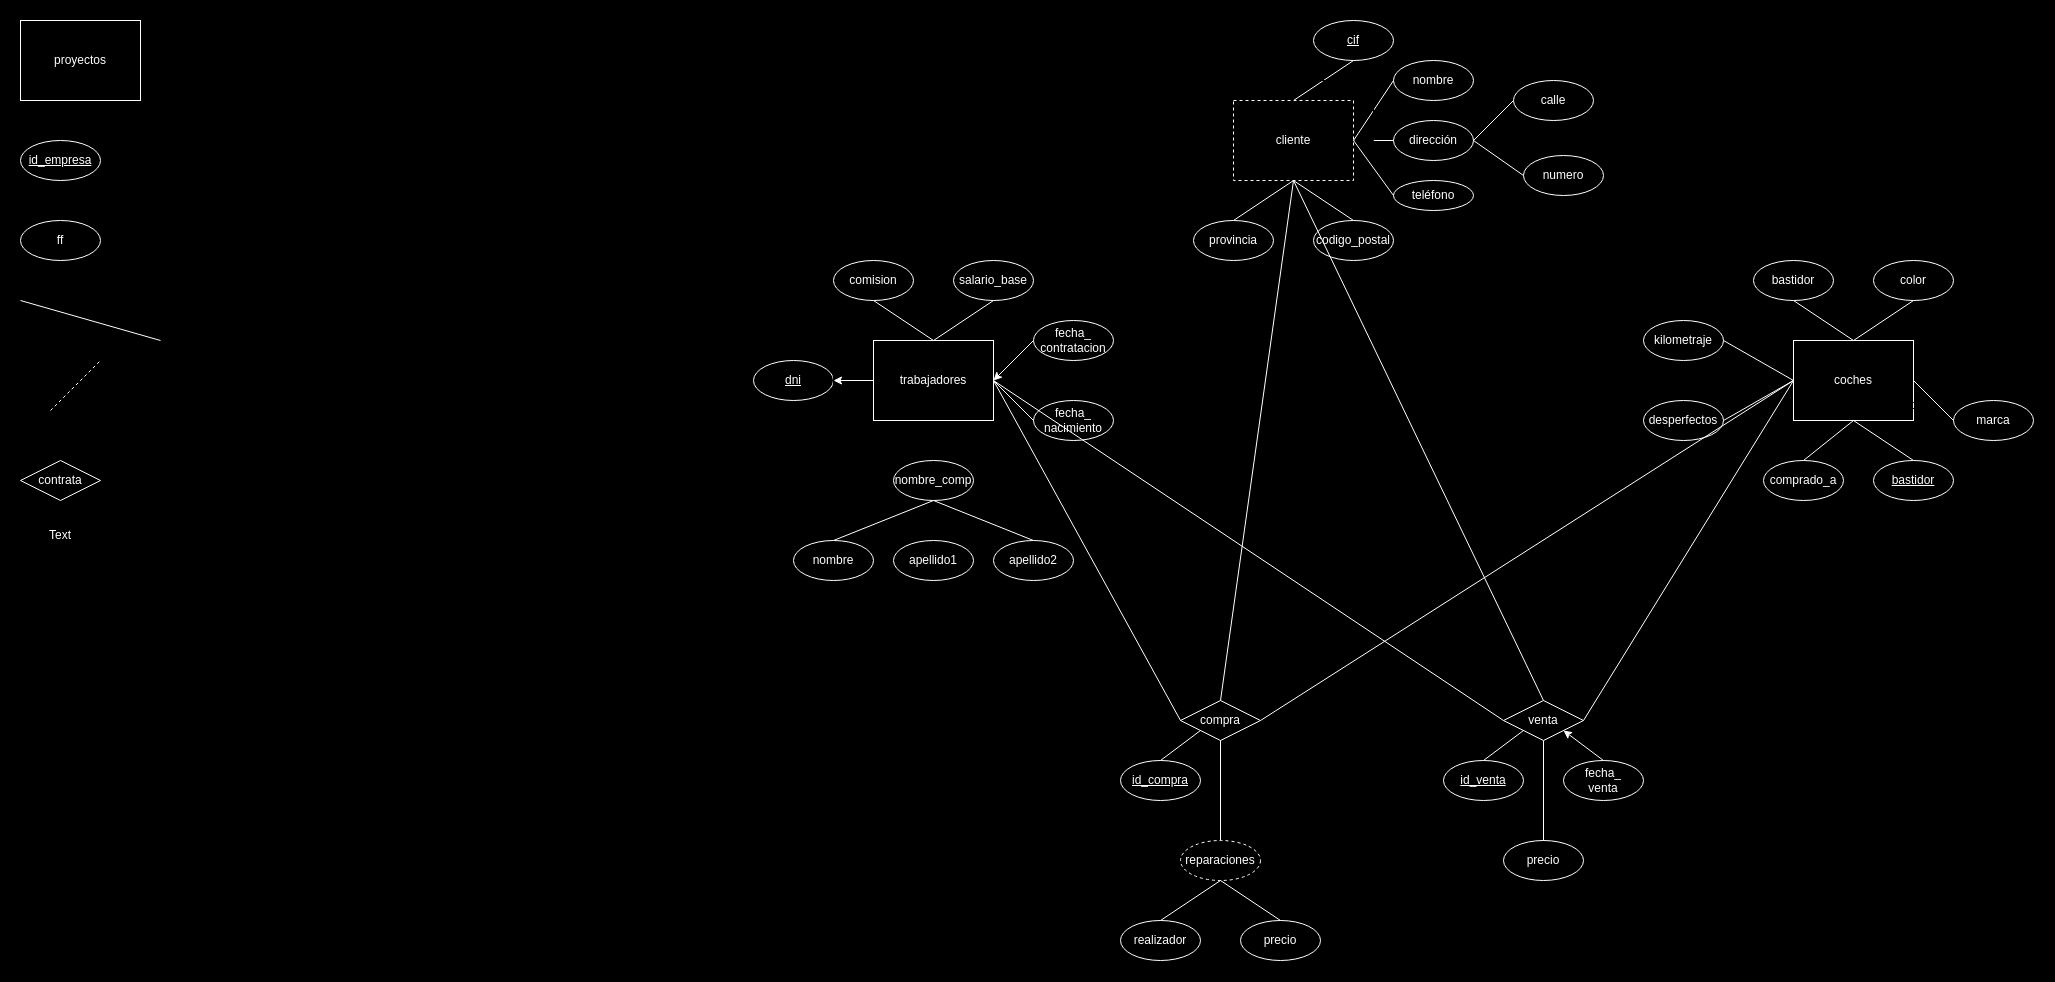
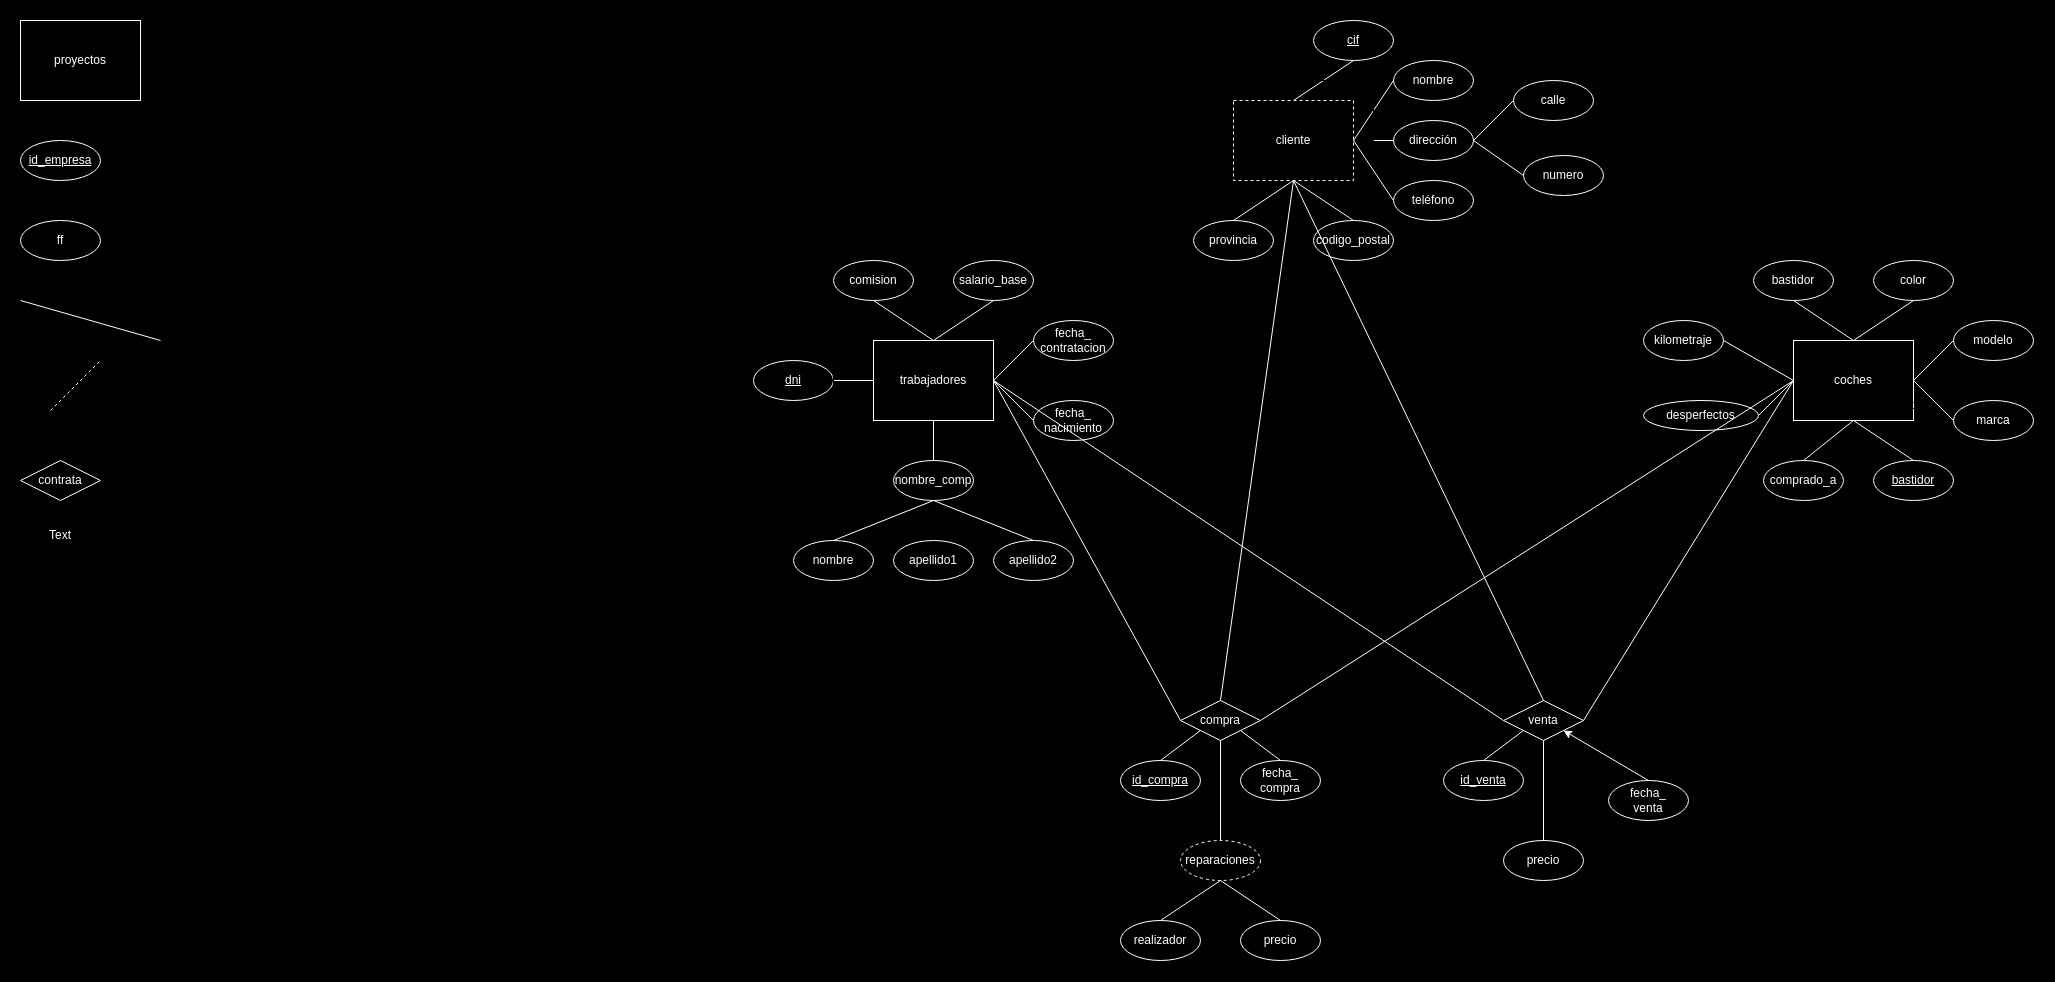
(1434, 196) -> (1434, 201)
none -> (1994, 341)
none -> (1934, 360)
(999, 375) -> (998, 376)
(841, 381) -> (840, 381)
(1684, 421) -> (1701, 416)
none -> (934, 441)
none -> (1261, 746)
none -> (1281, 781)
(1604, 781) -> (1649, 801)
